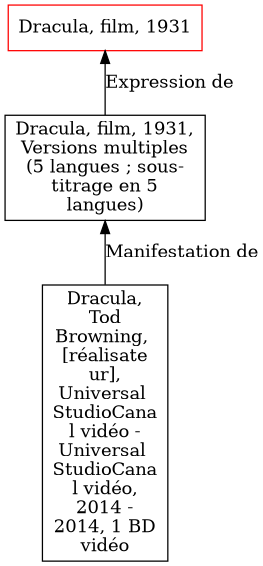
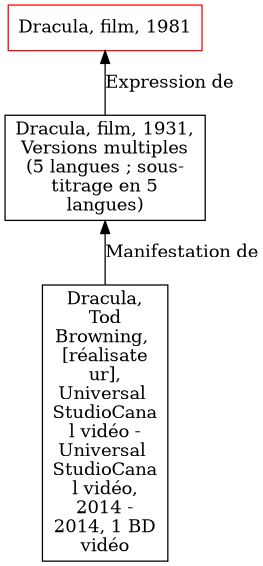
(105, 28) -> (105, 28)
